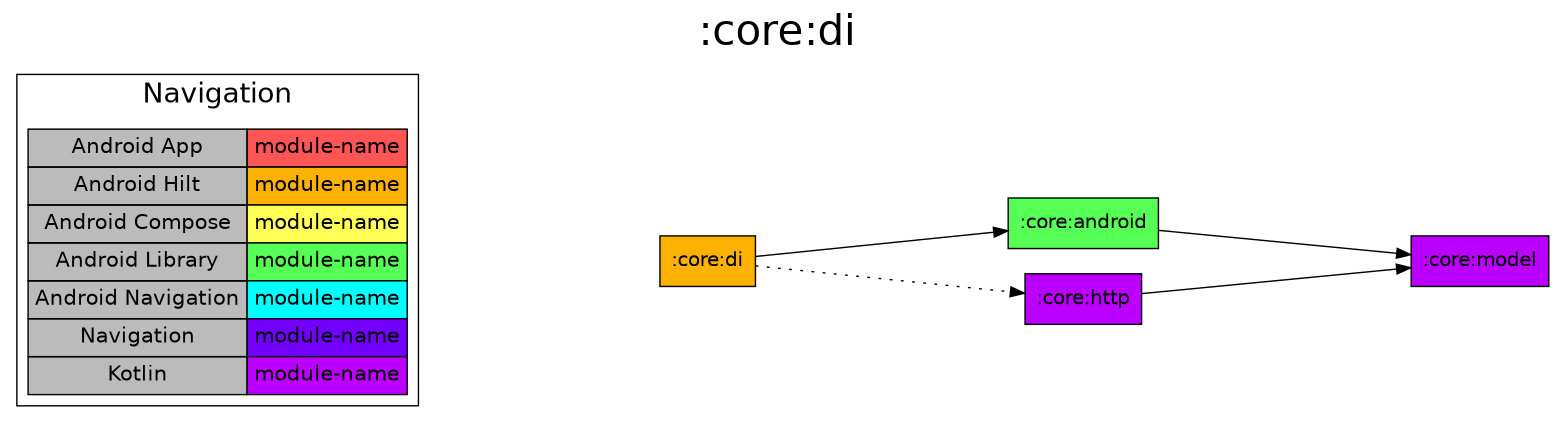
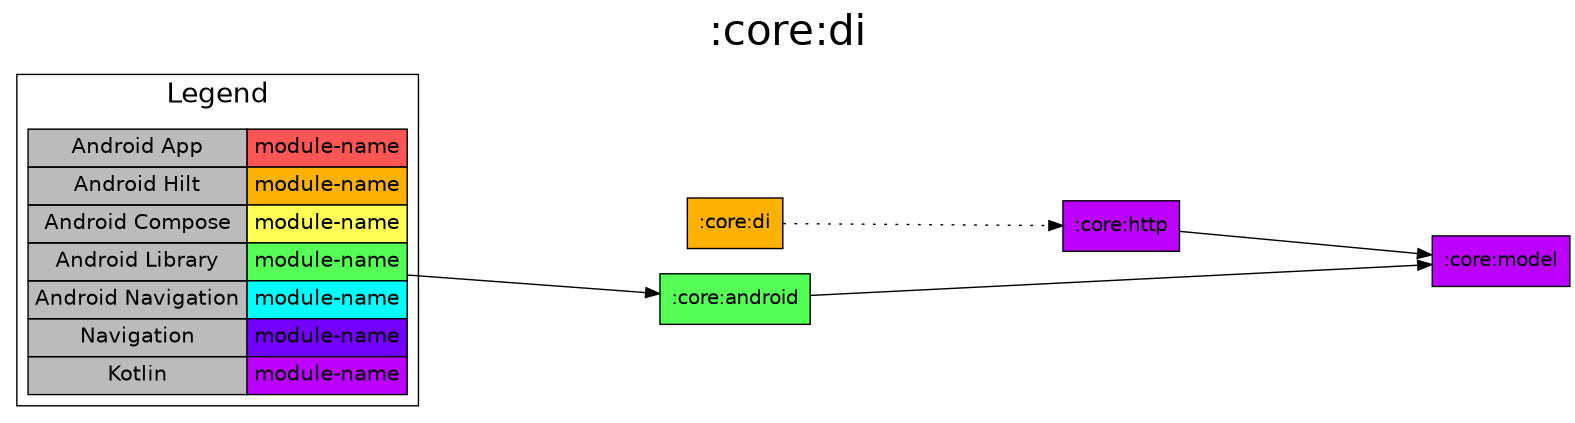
(218, 95) -> (218, 95)
(875, 244) -> (526, 284)
